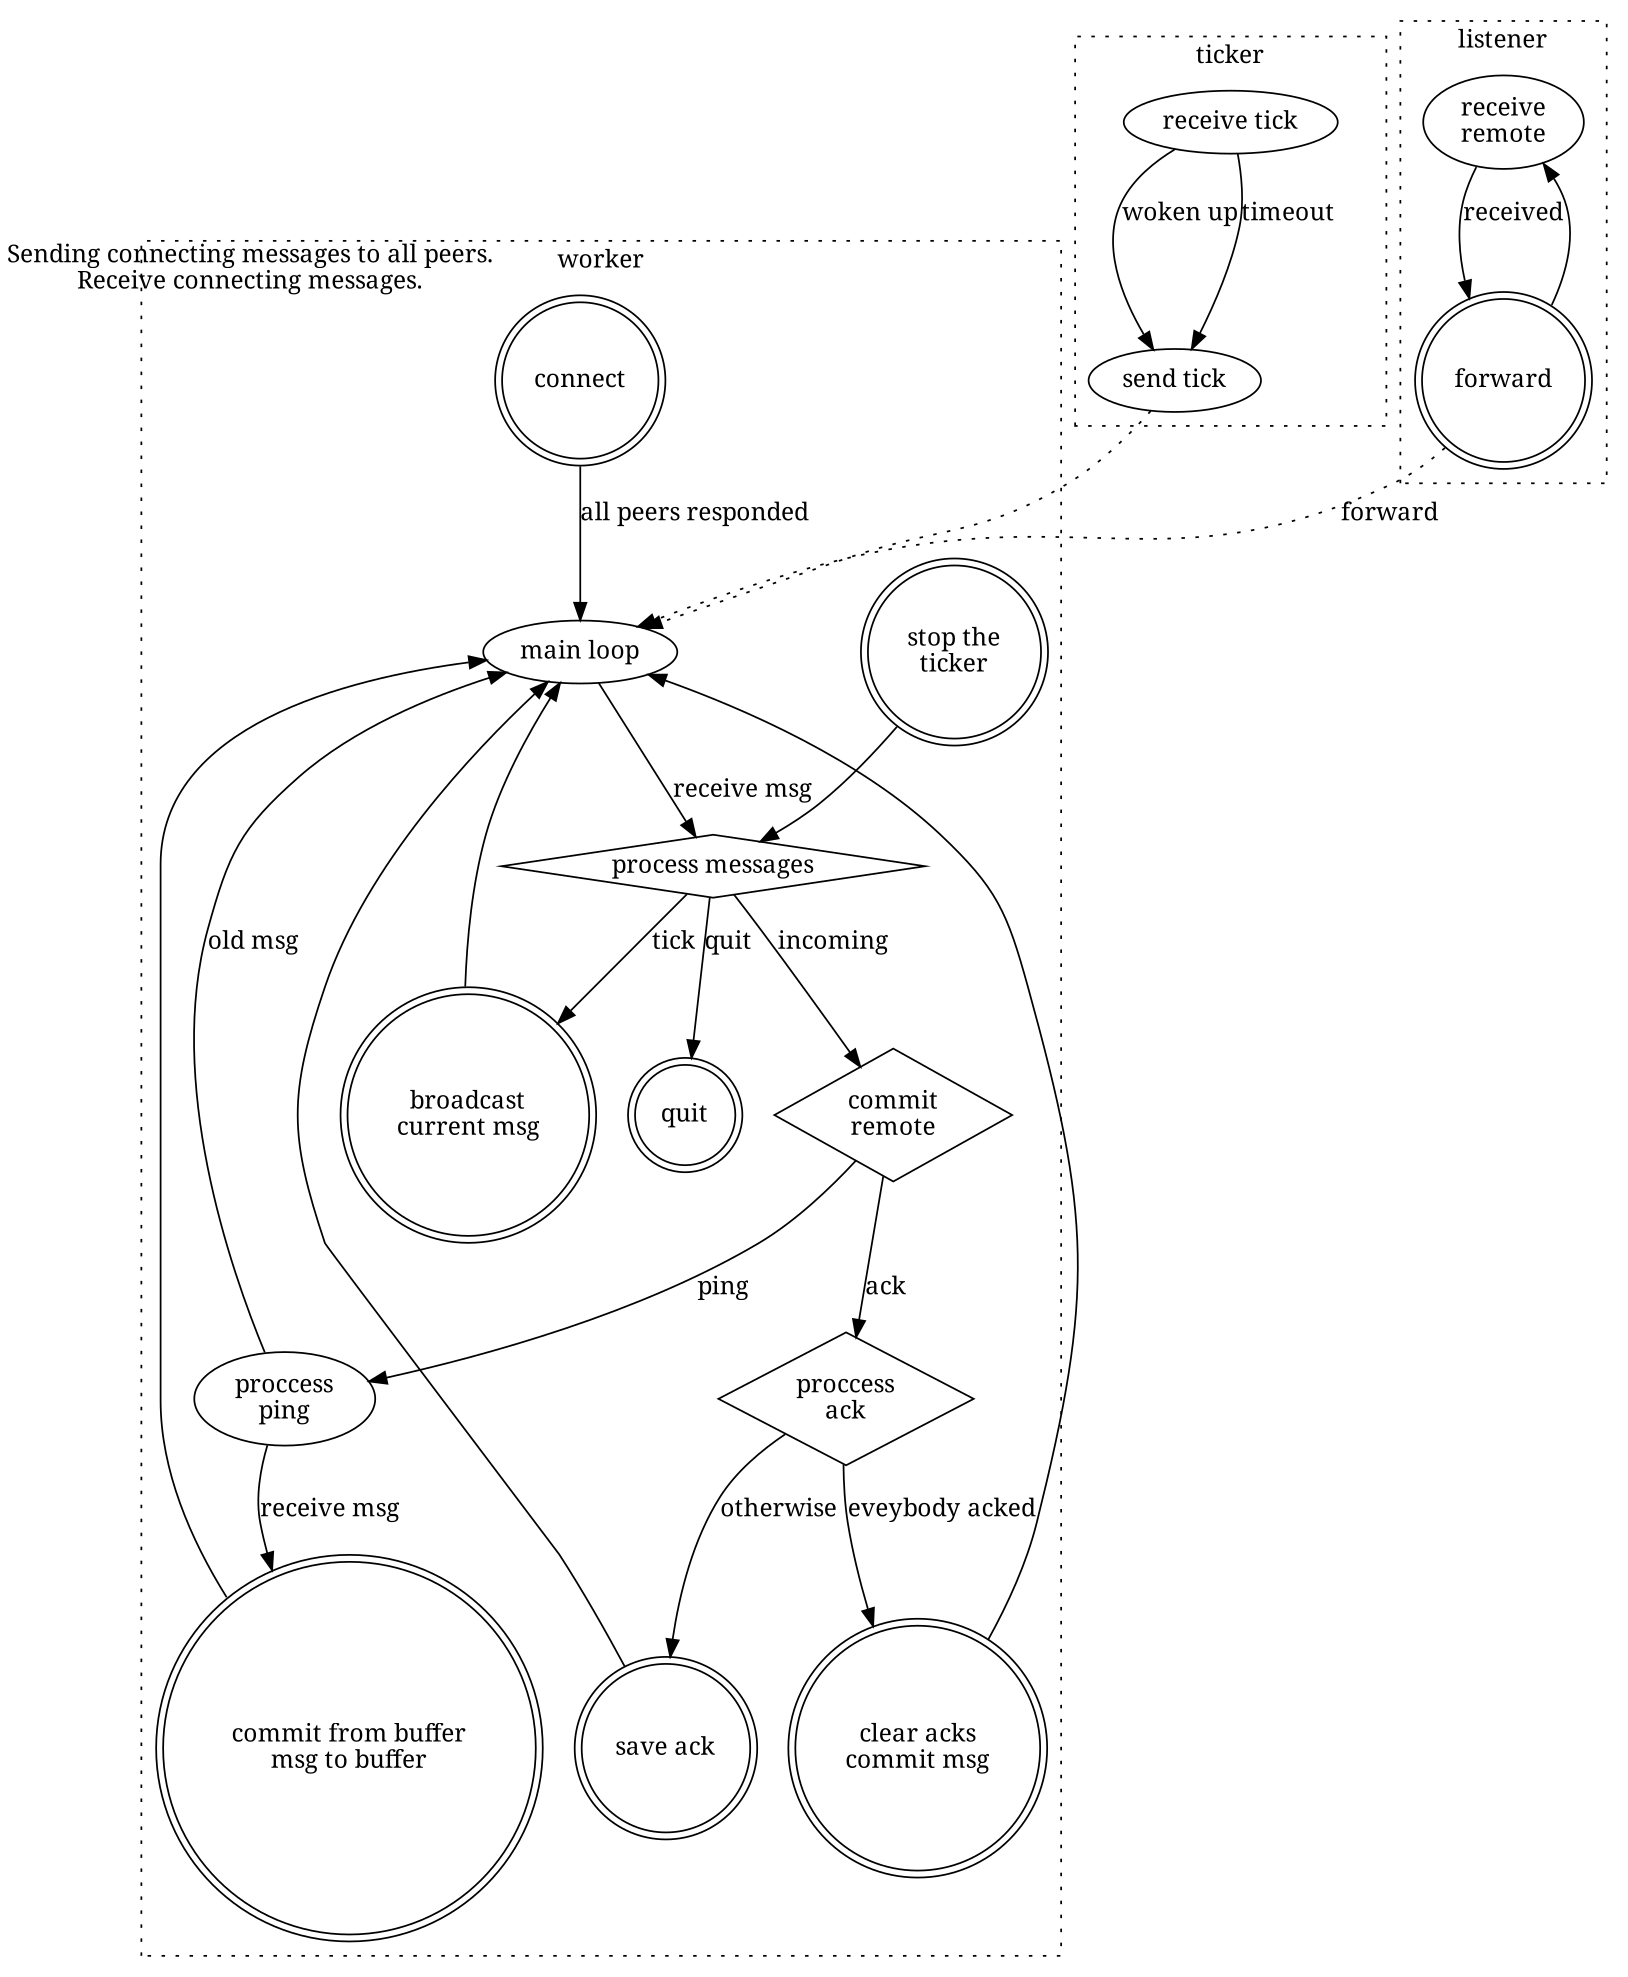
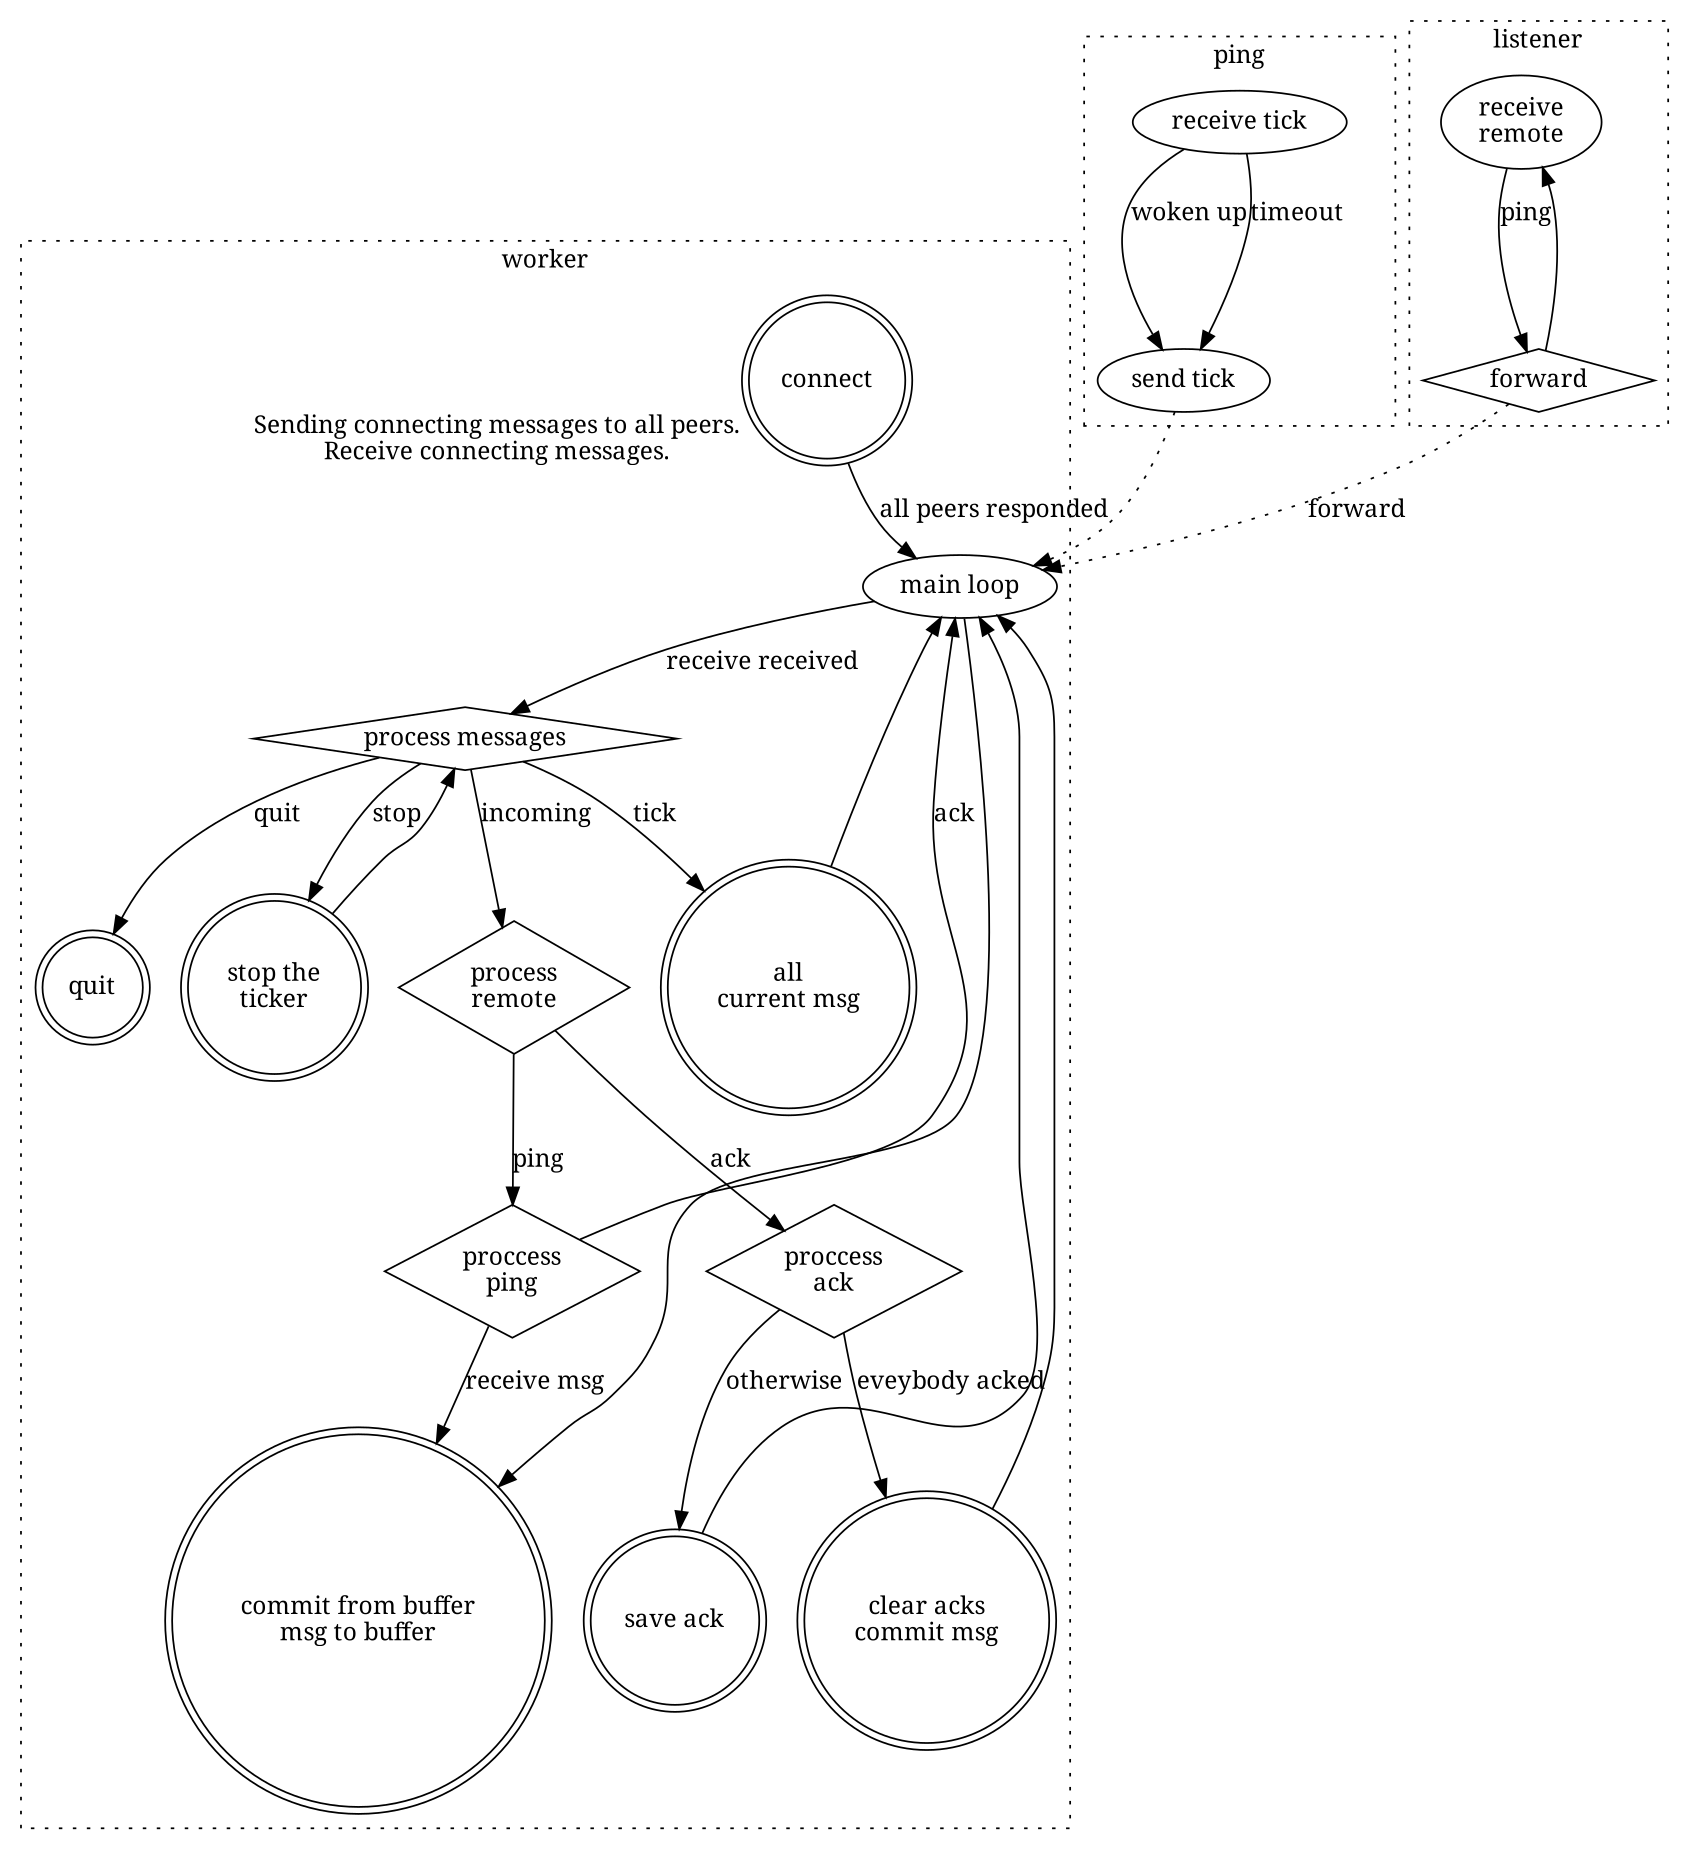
(1231, 57) -> (1240, 57)
(1514, 214) -> (1527, 214)
(1504, 380) -> (1539, 381)
(743, 790) -> (762, 663)
none -> (360, 816)
(253, 942) -> (955, 815)
(161, 1037) -> (930, 1134)
(468, 1115) -> (789, 988)
(893, 1115) -> (514, 988)
(285, 1399) -> (512, 1271)
